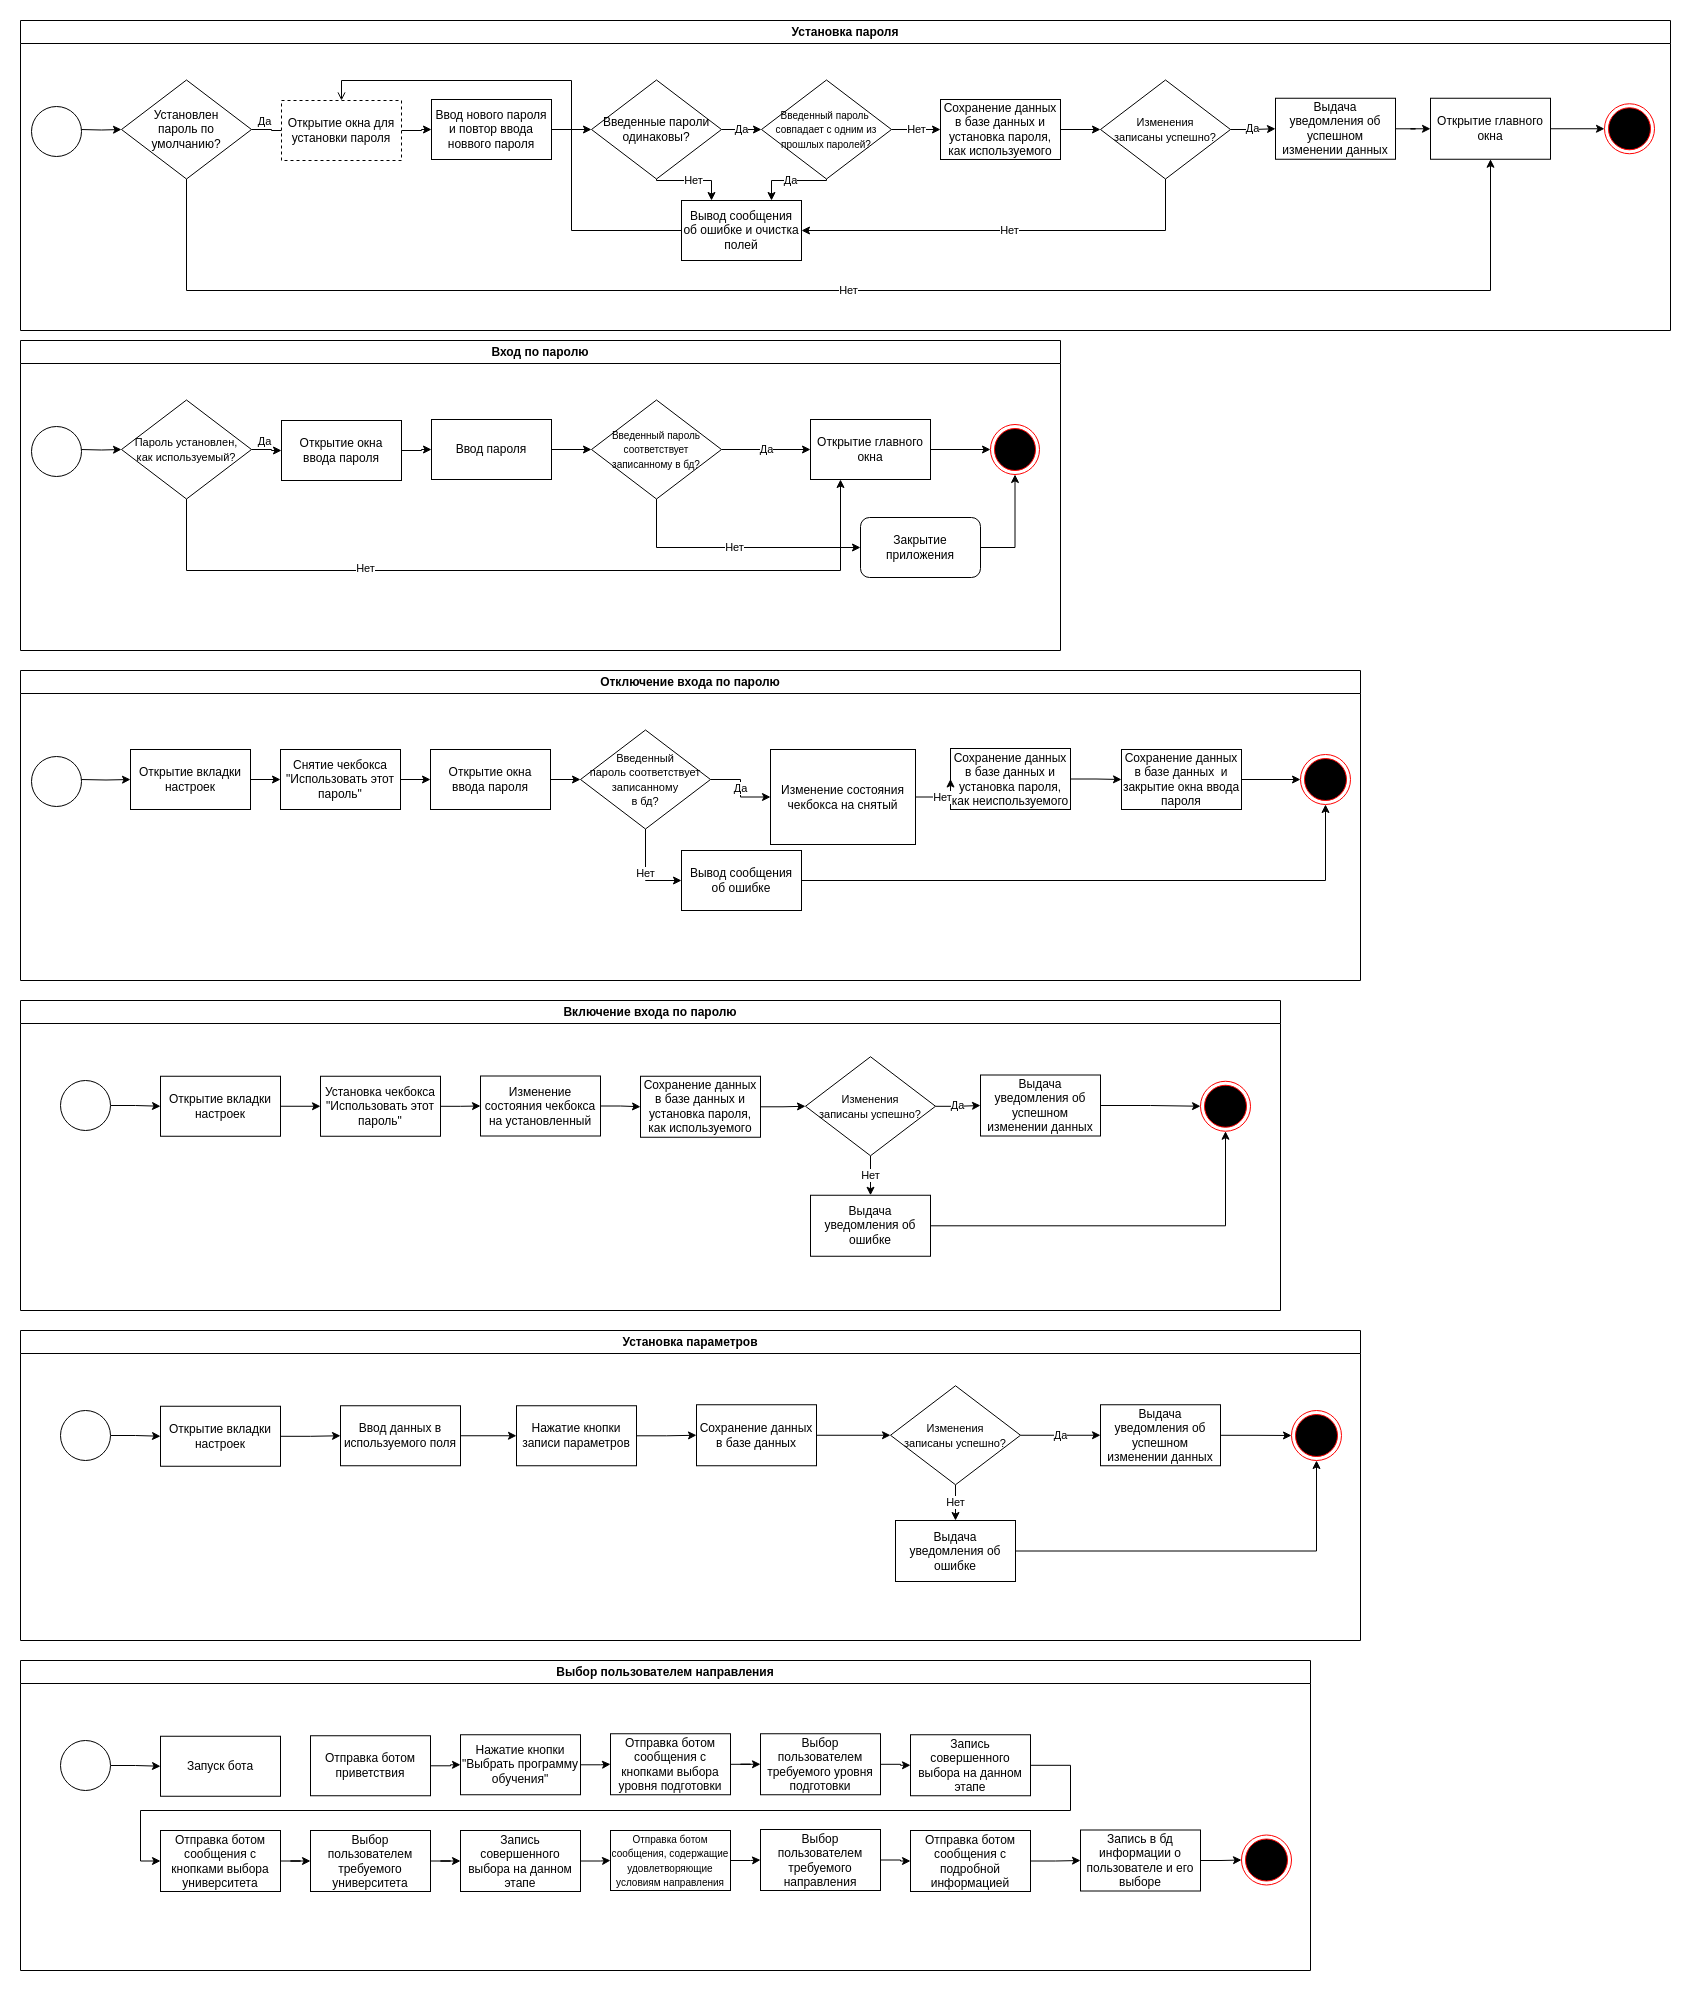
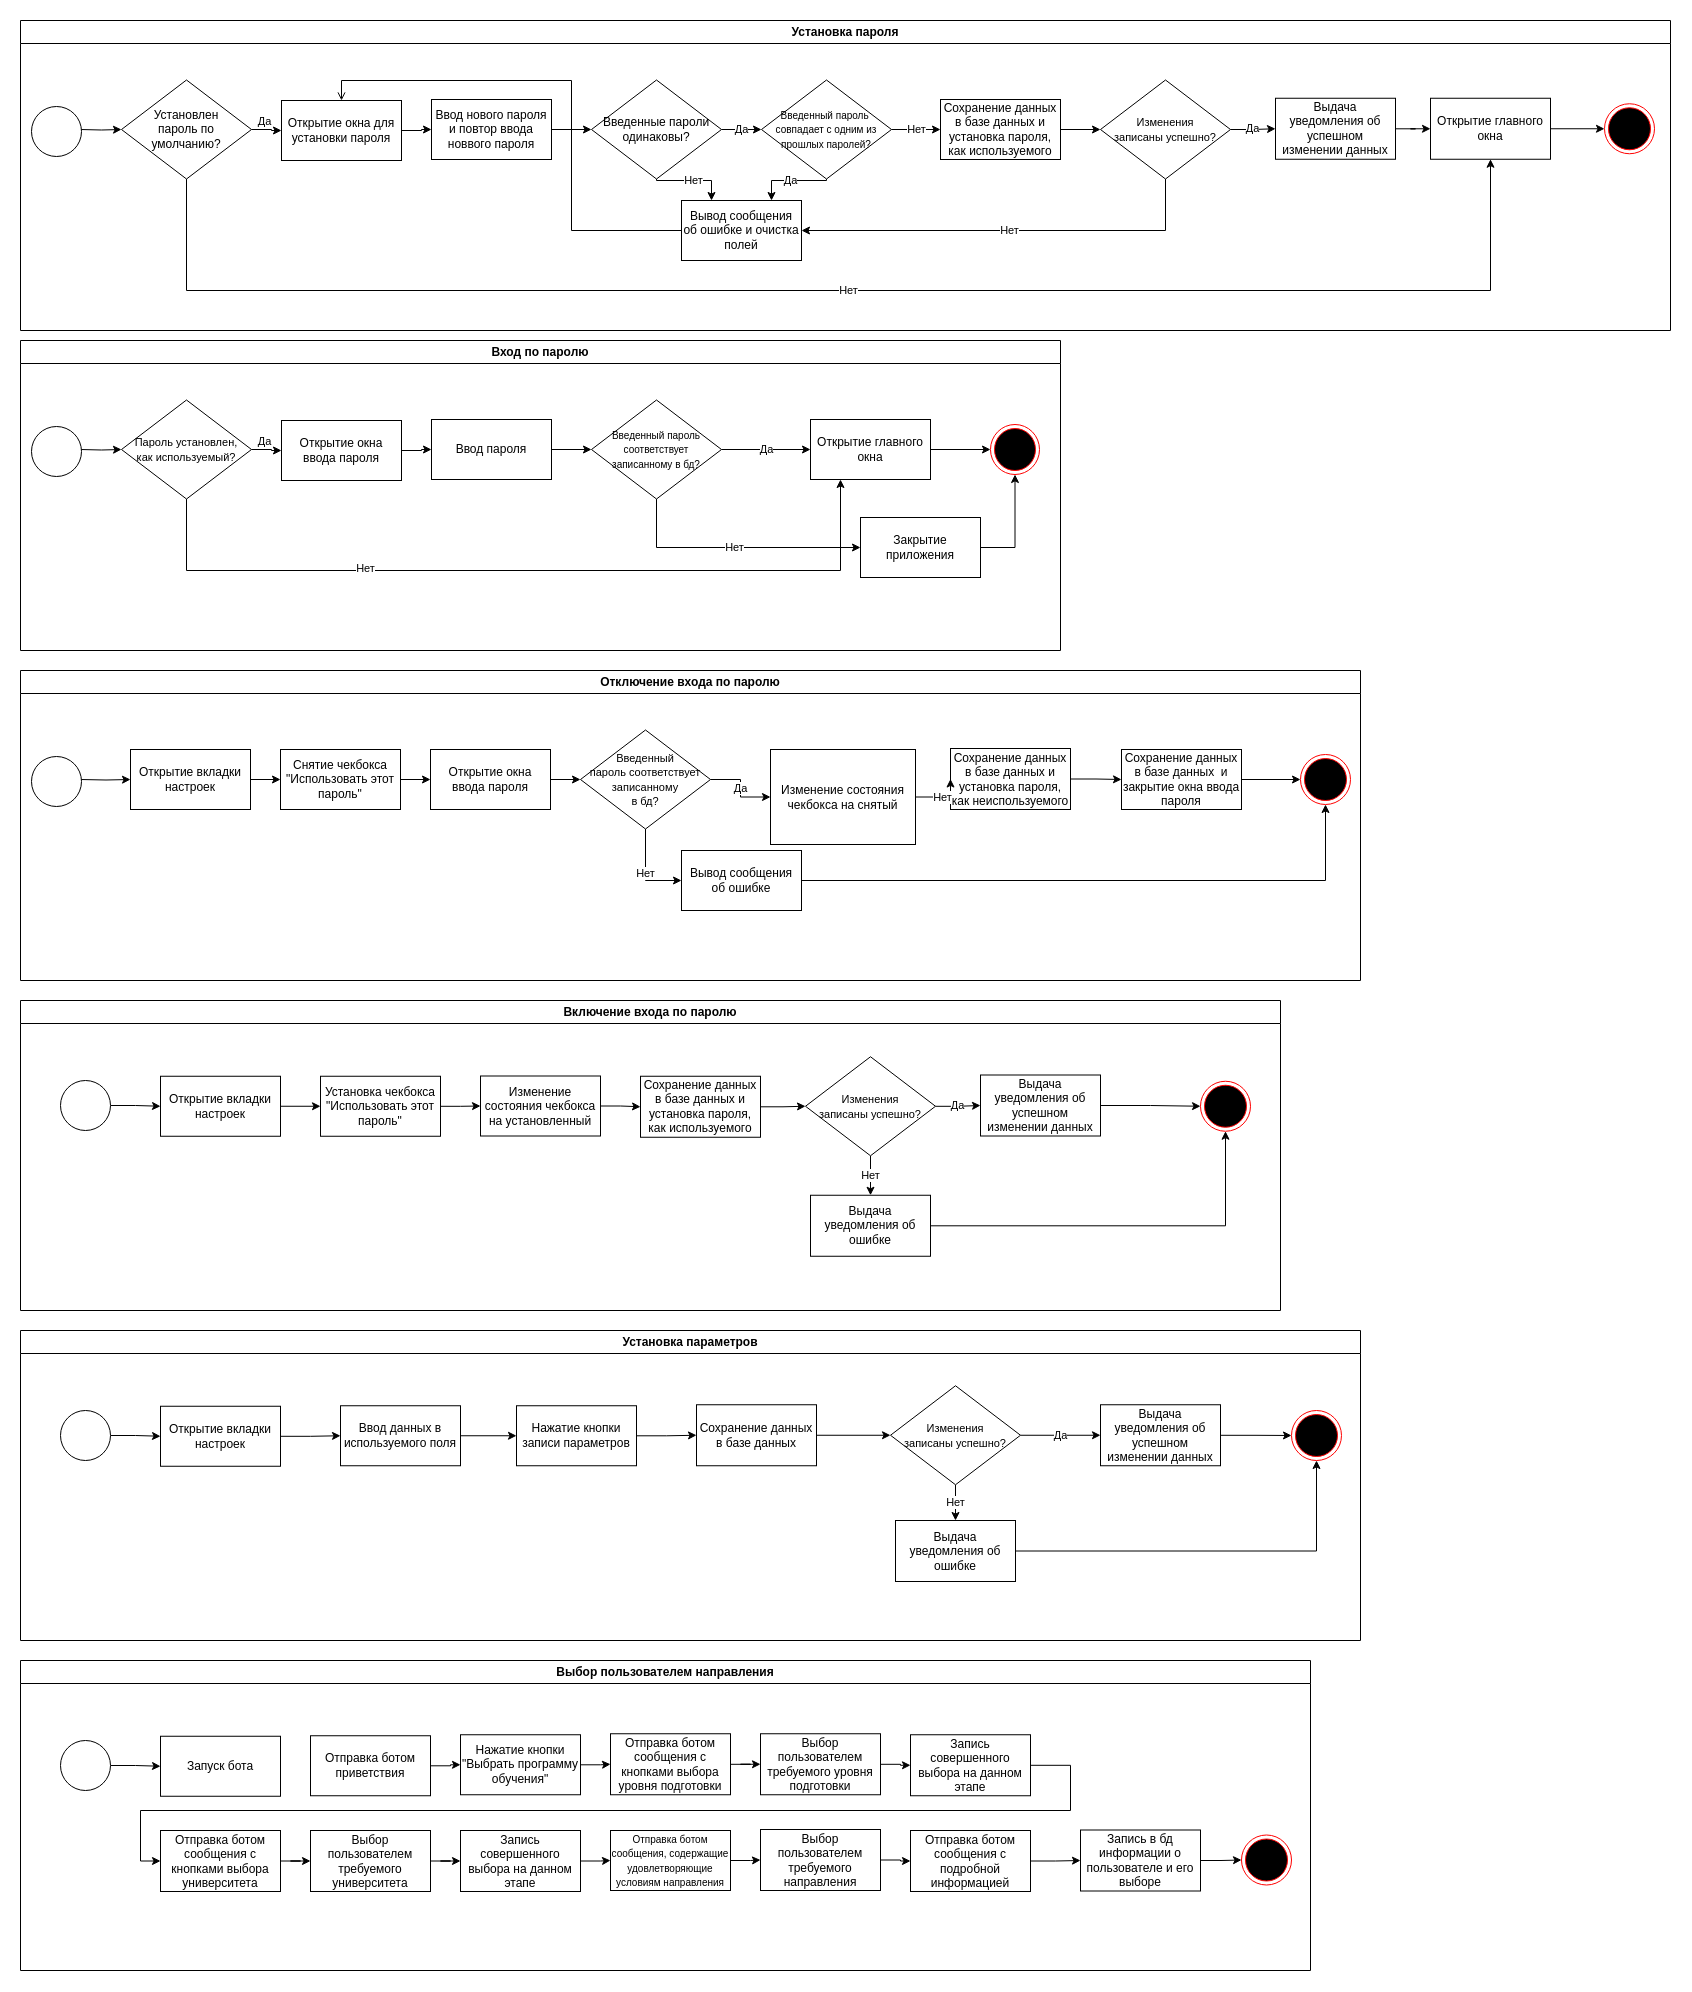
(276, 131) -> (273, 131)
(342, 131) -> (342, 131)
(921, 548) -> (921, 548)
